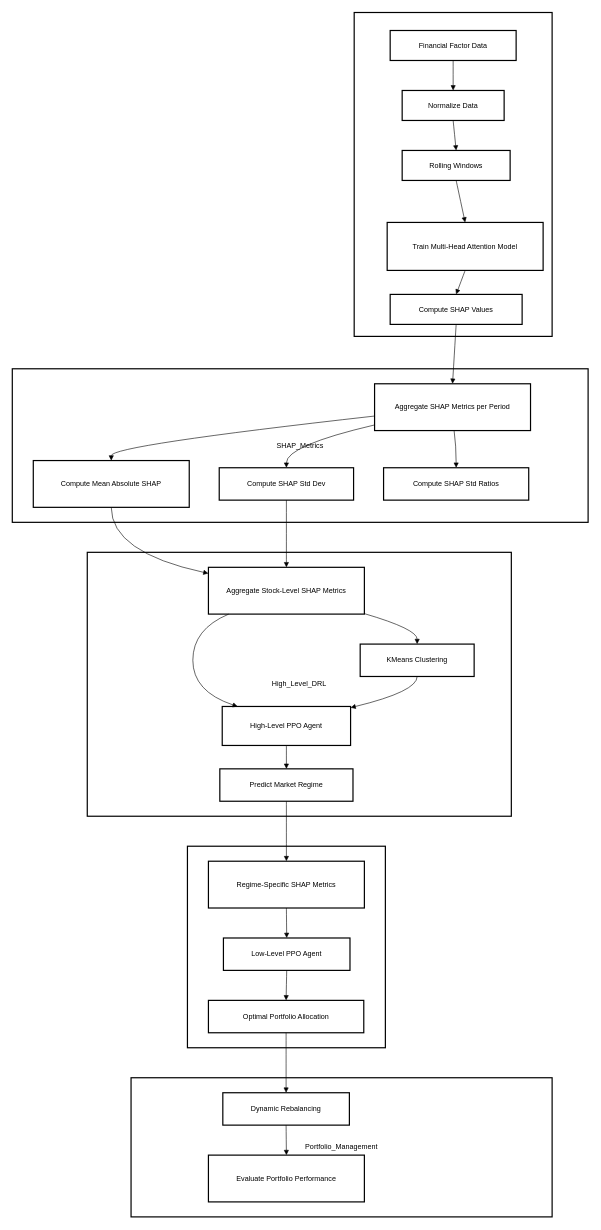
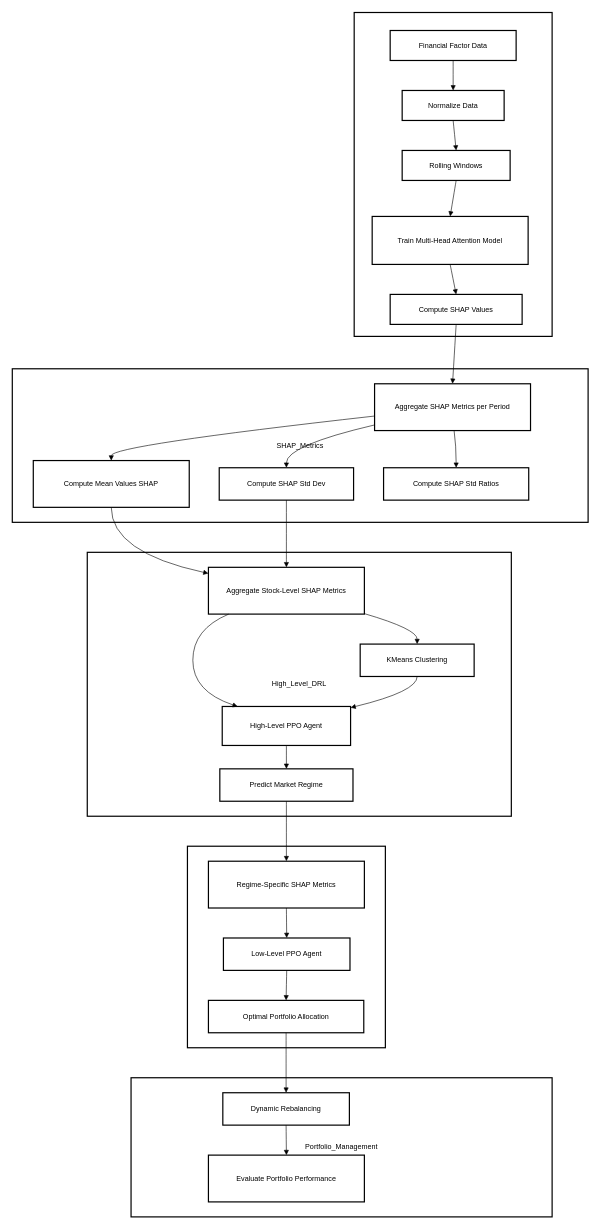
(465, 246) -> (450, 240)
(111, 484) -> (111, 484)
